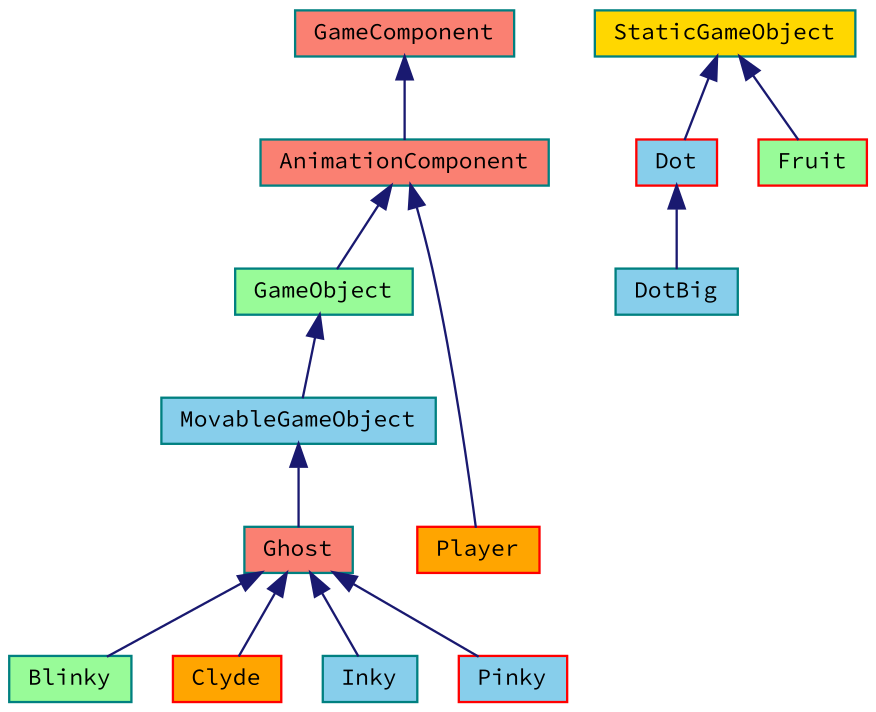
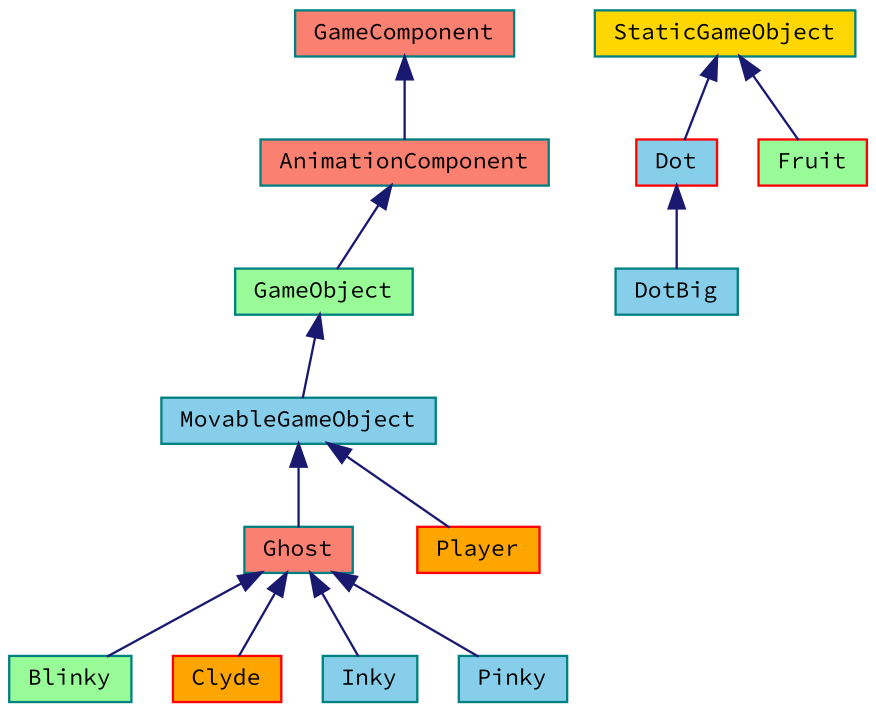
(451, 367) -> (398, 492)
(513, 679) -> (513, 679)
